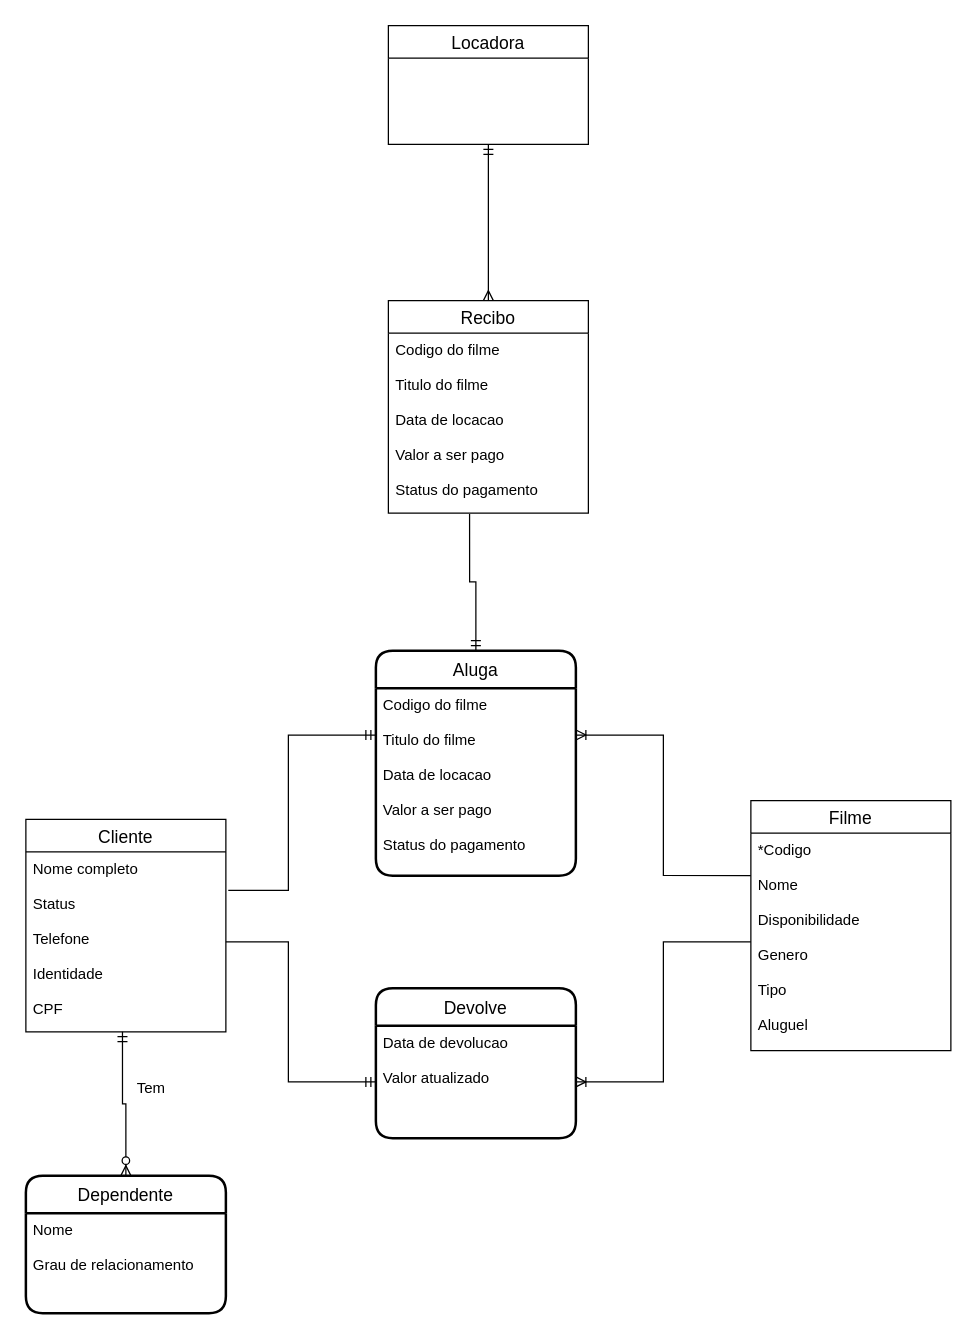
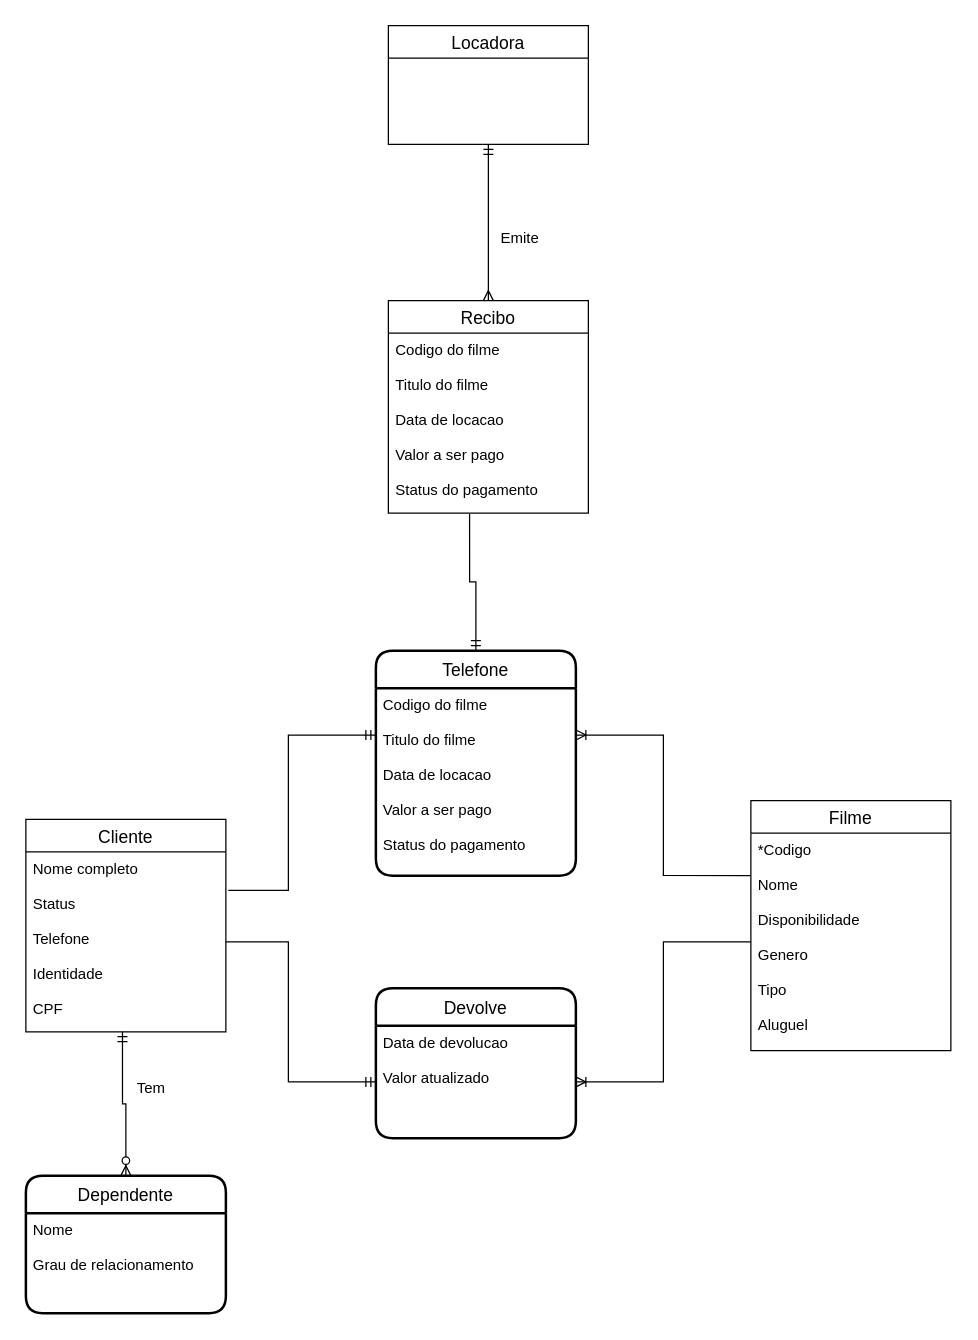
none -> (519, 238)
(475, 670) -> (475, 670)
